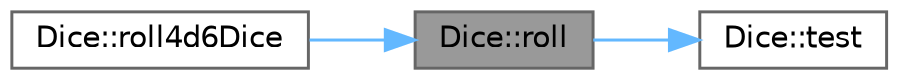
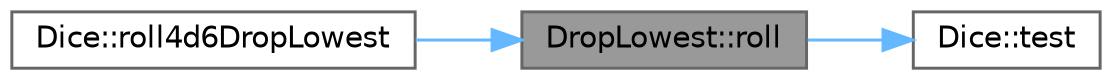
(160, 40) -> (214, 40)
(504, 40) -> (664, 40)
